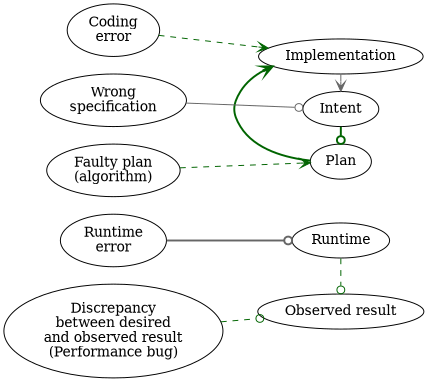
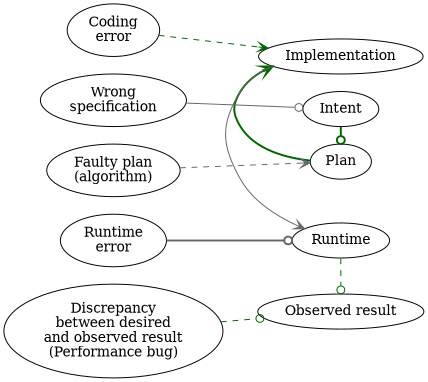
(341, 78) -> (228, 151)
(240, 165) -> (240, 165)
